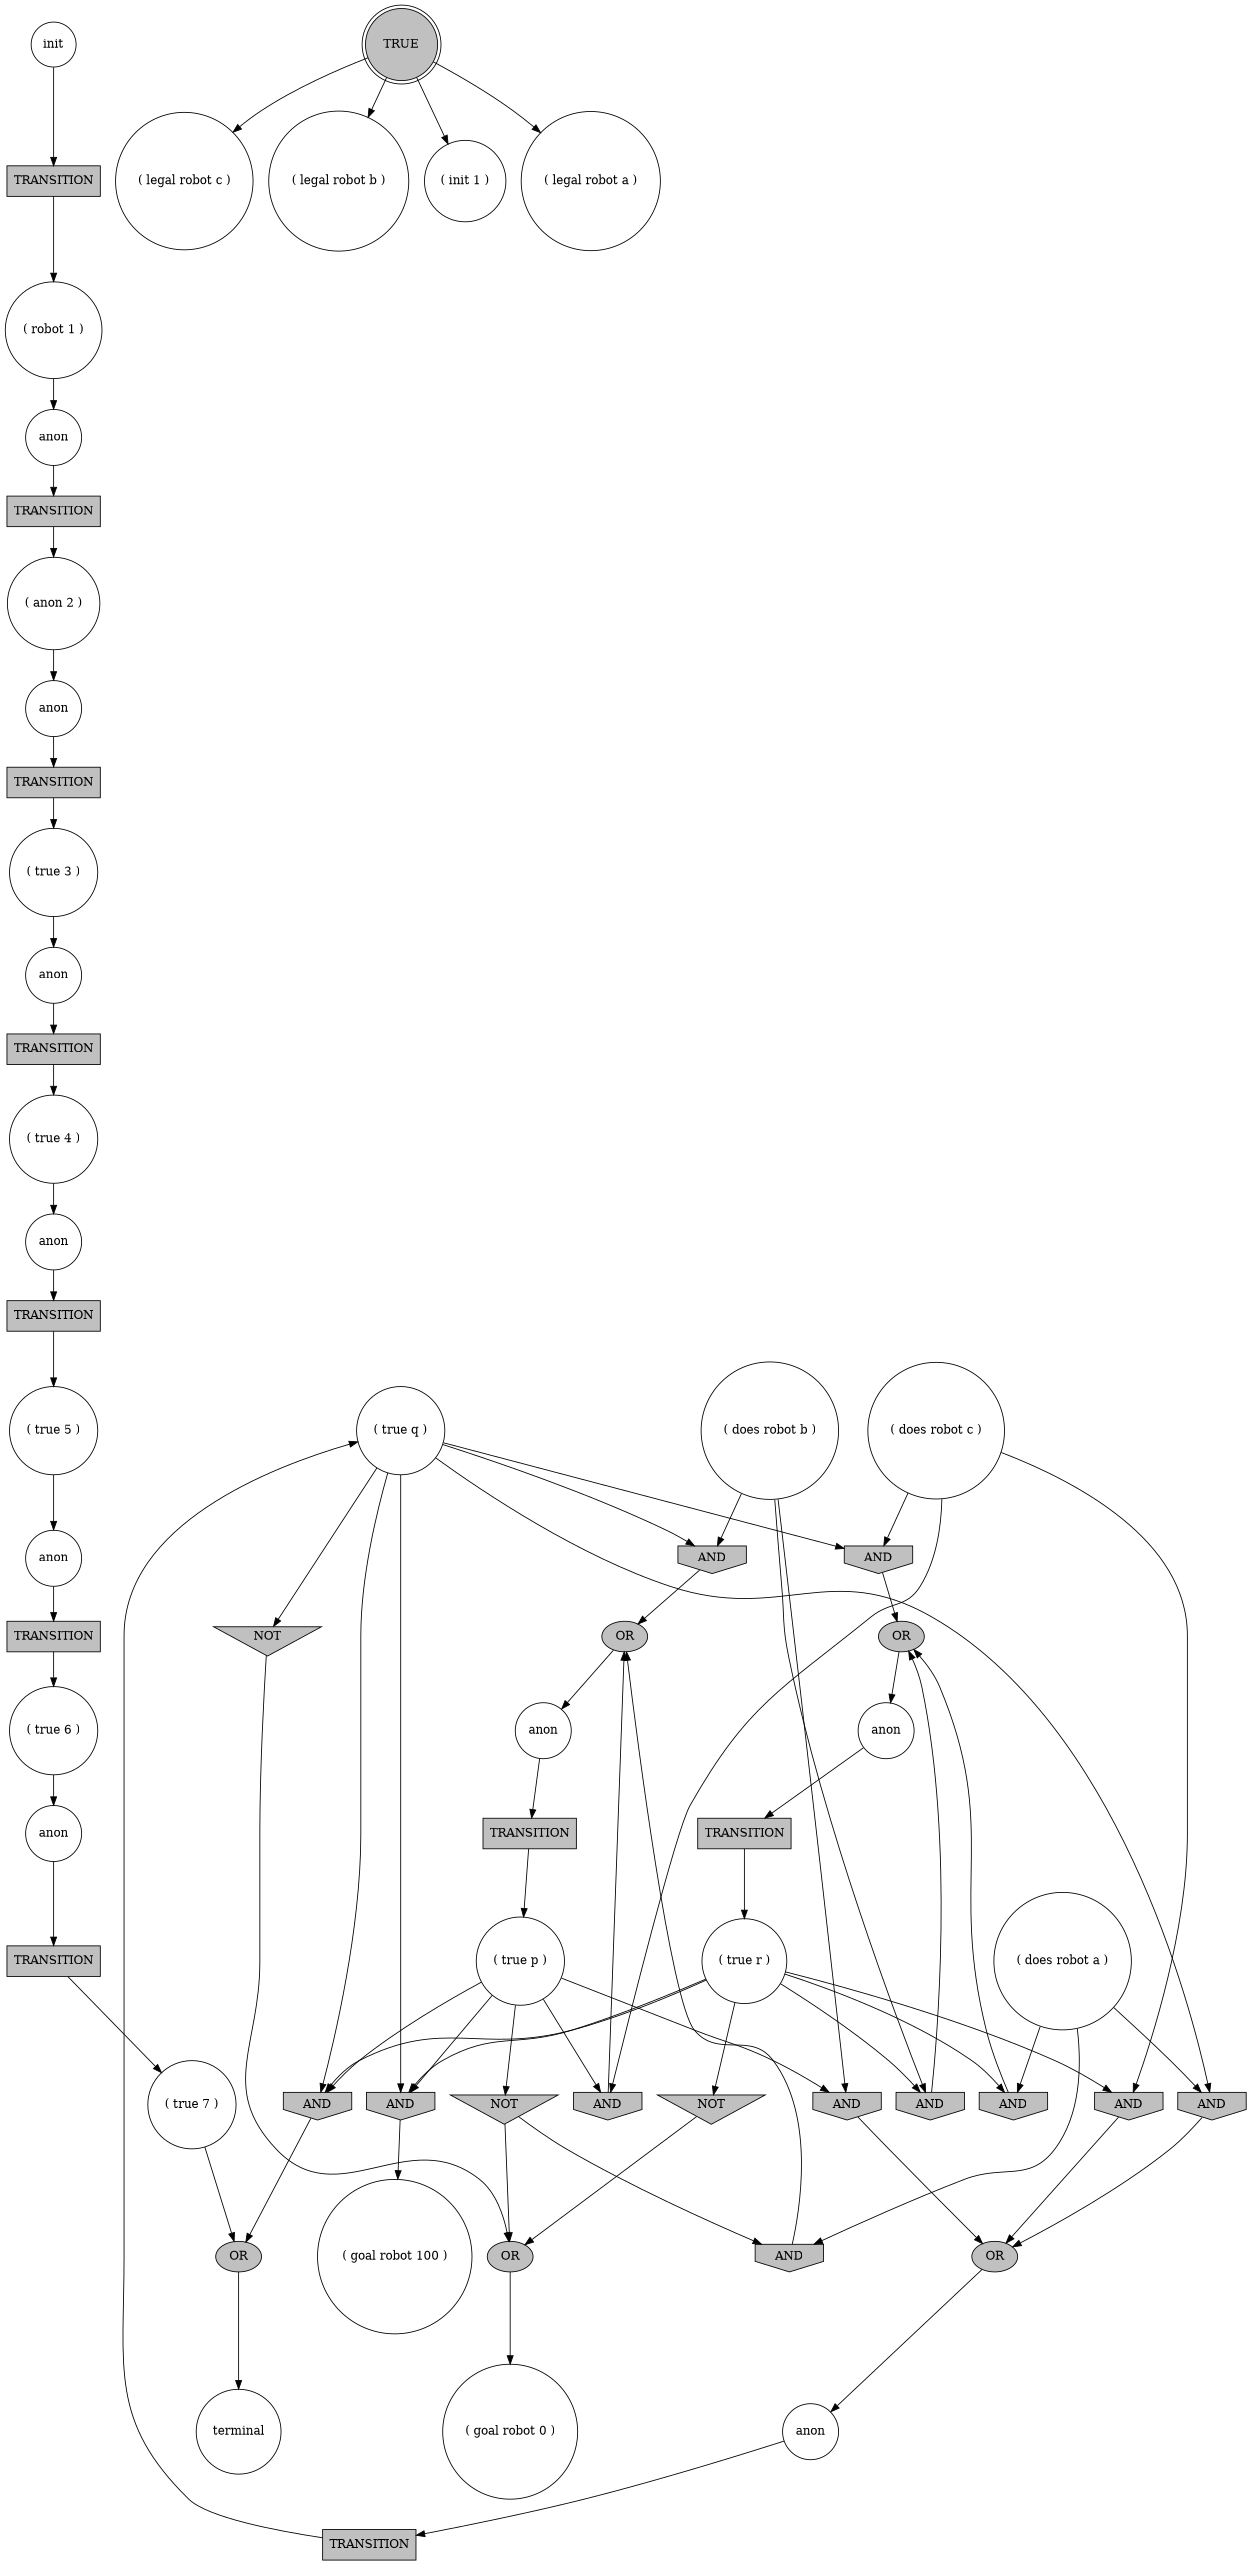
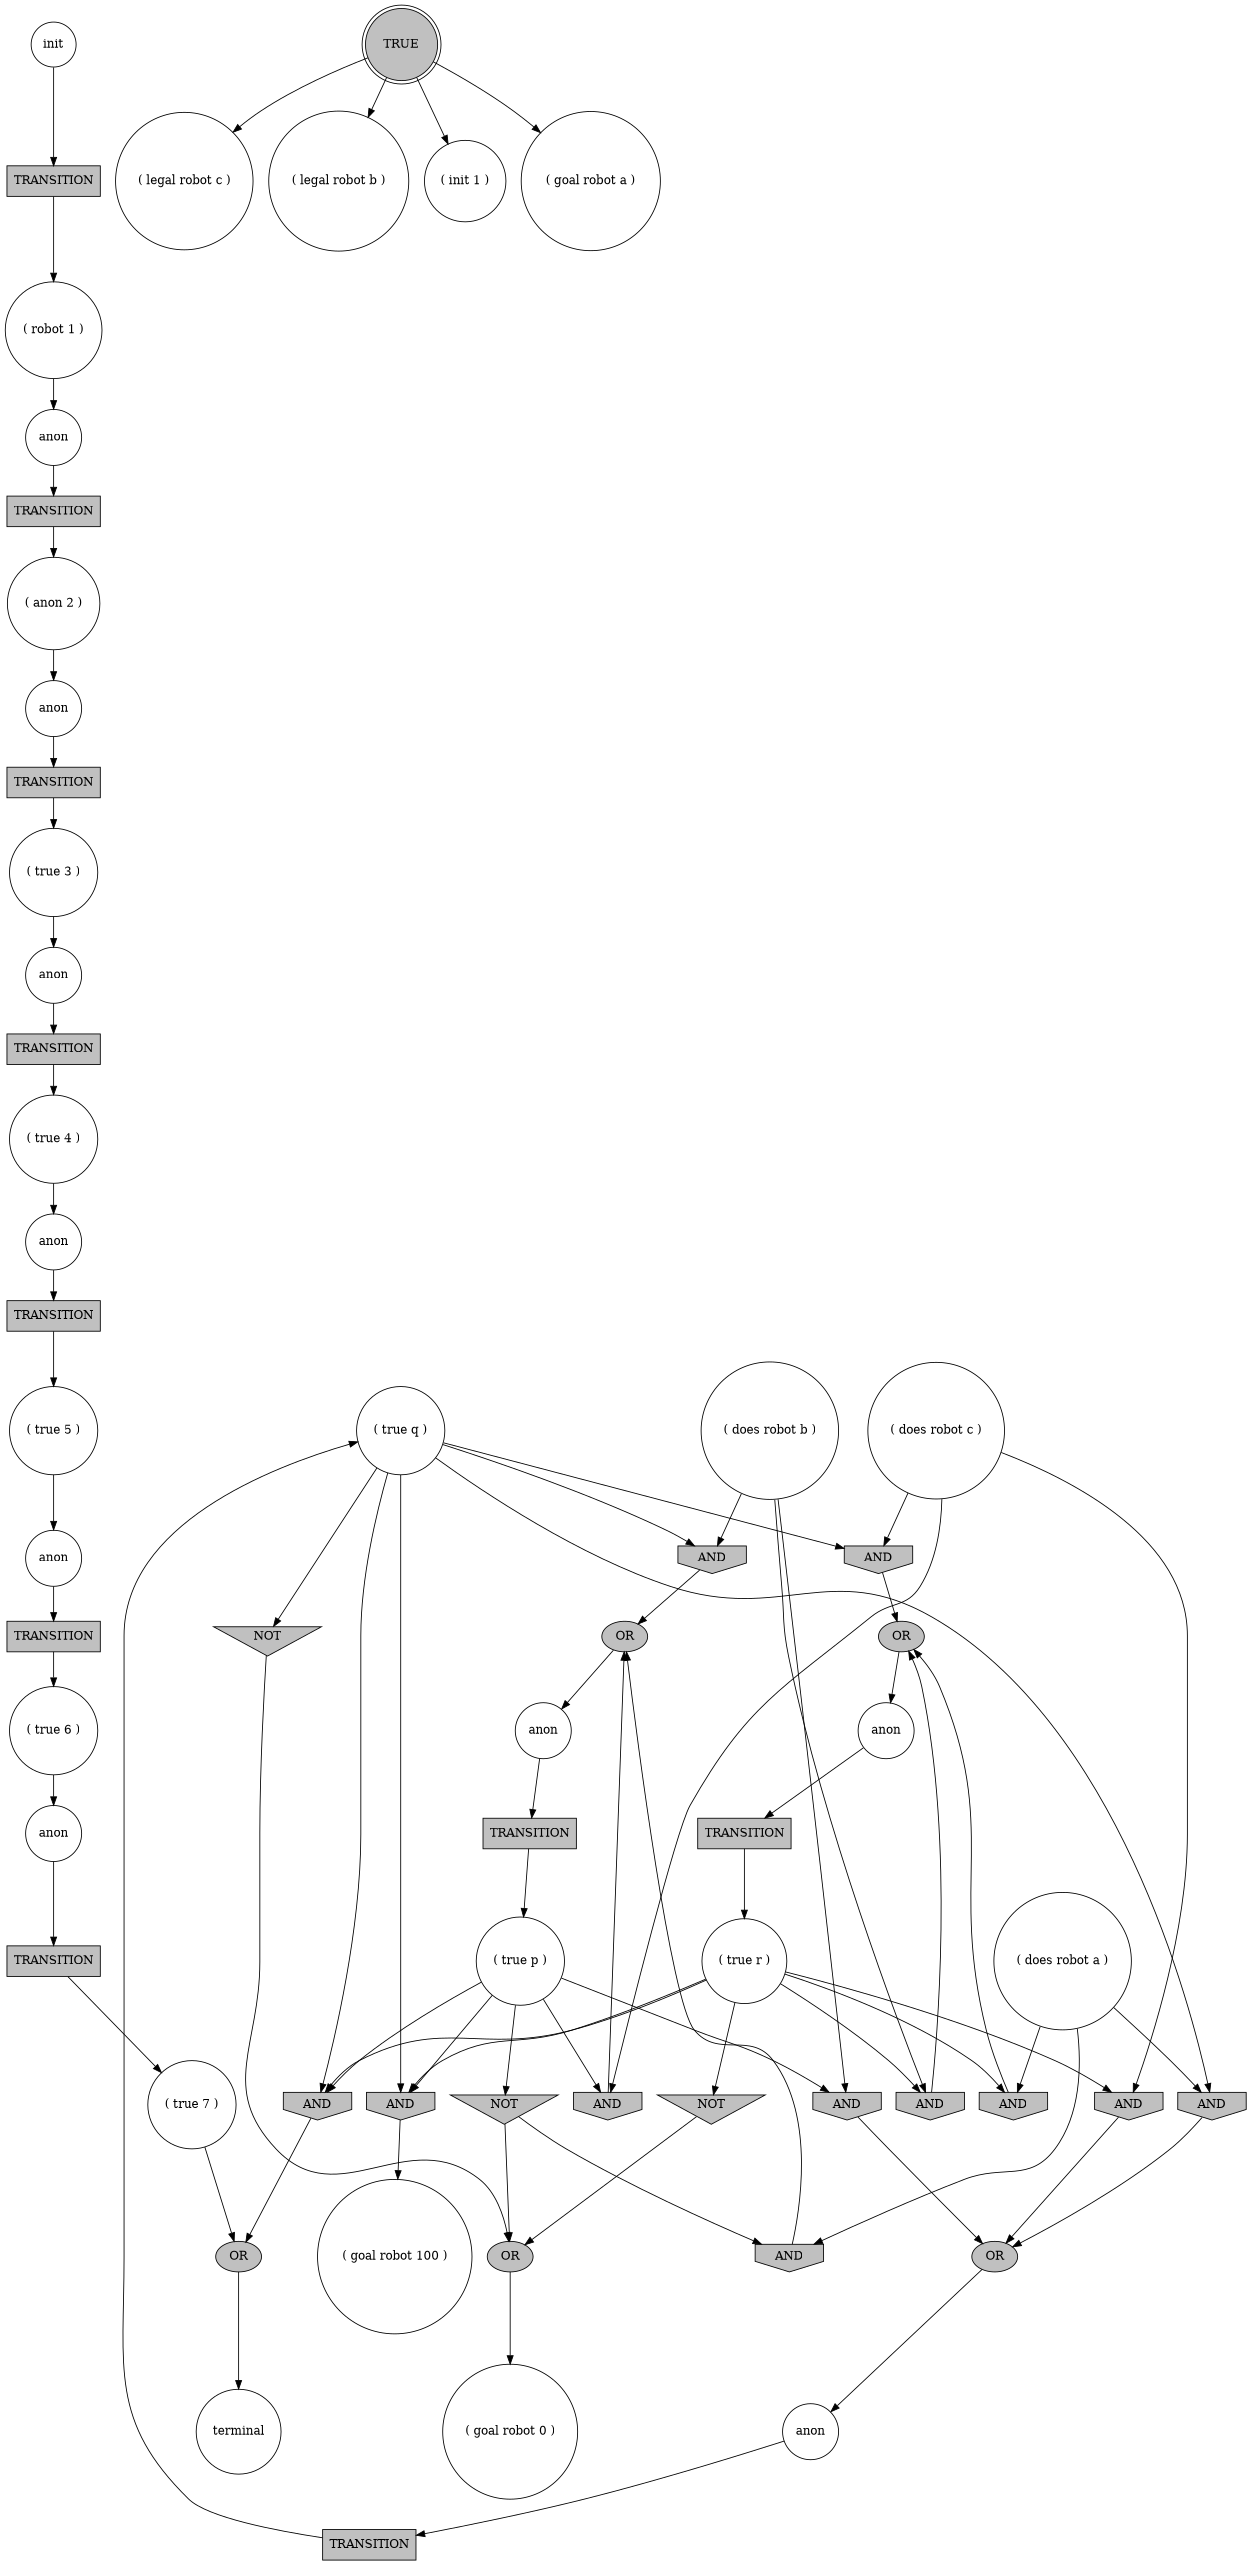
(591, 181) -> (591, 181)
